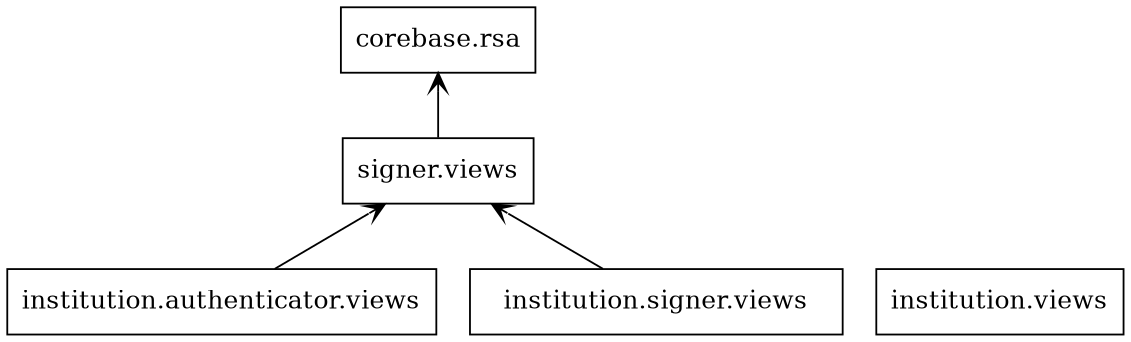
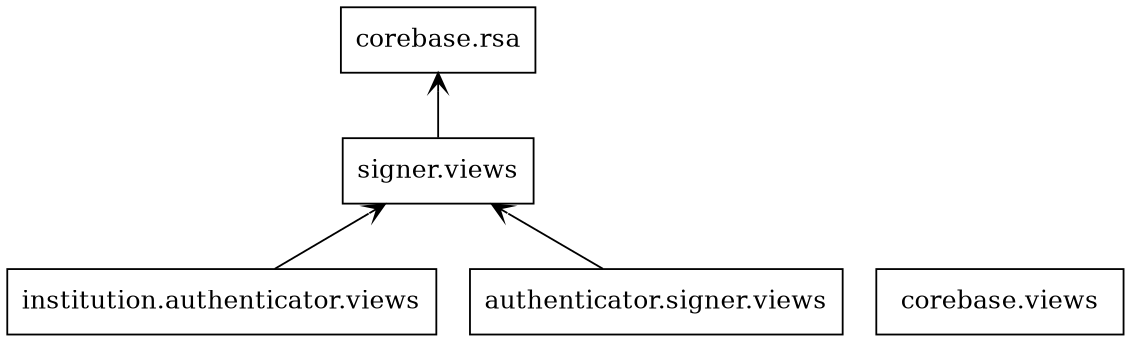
(656, 302) -> (656, 302)
(1000, 302) -> (1000, 302)
